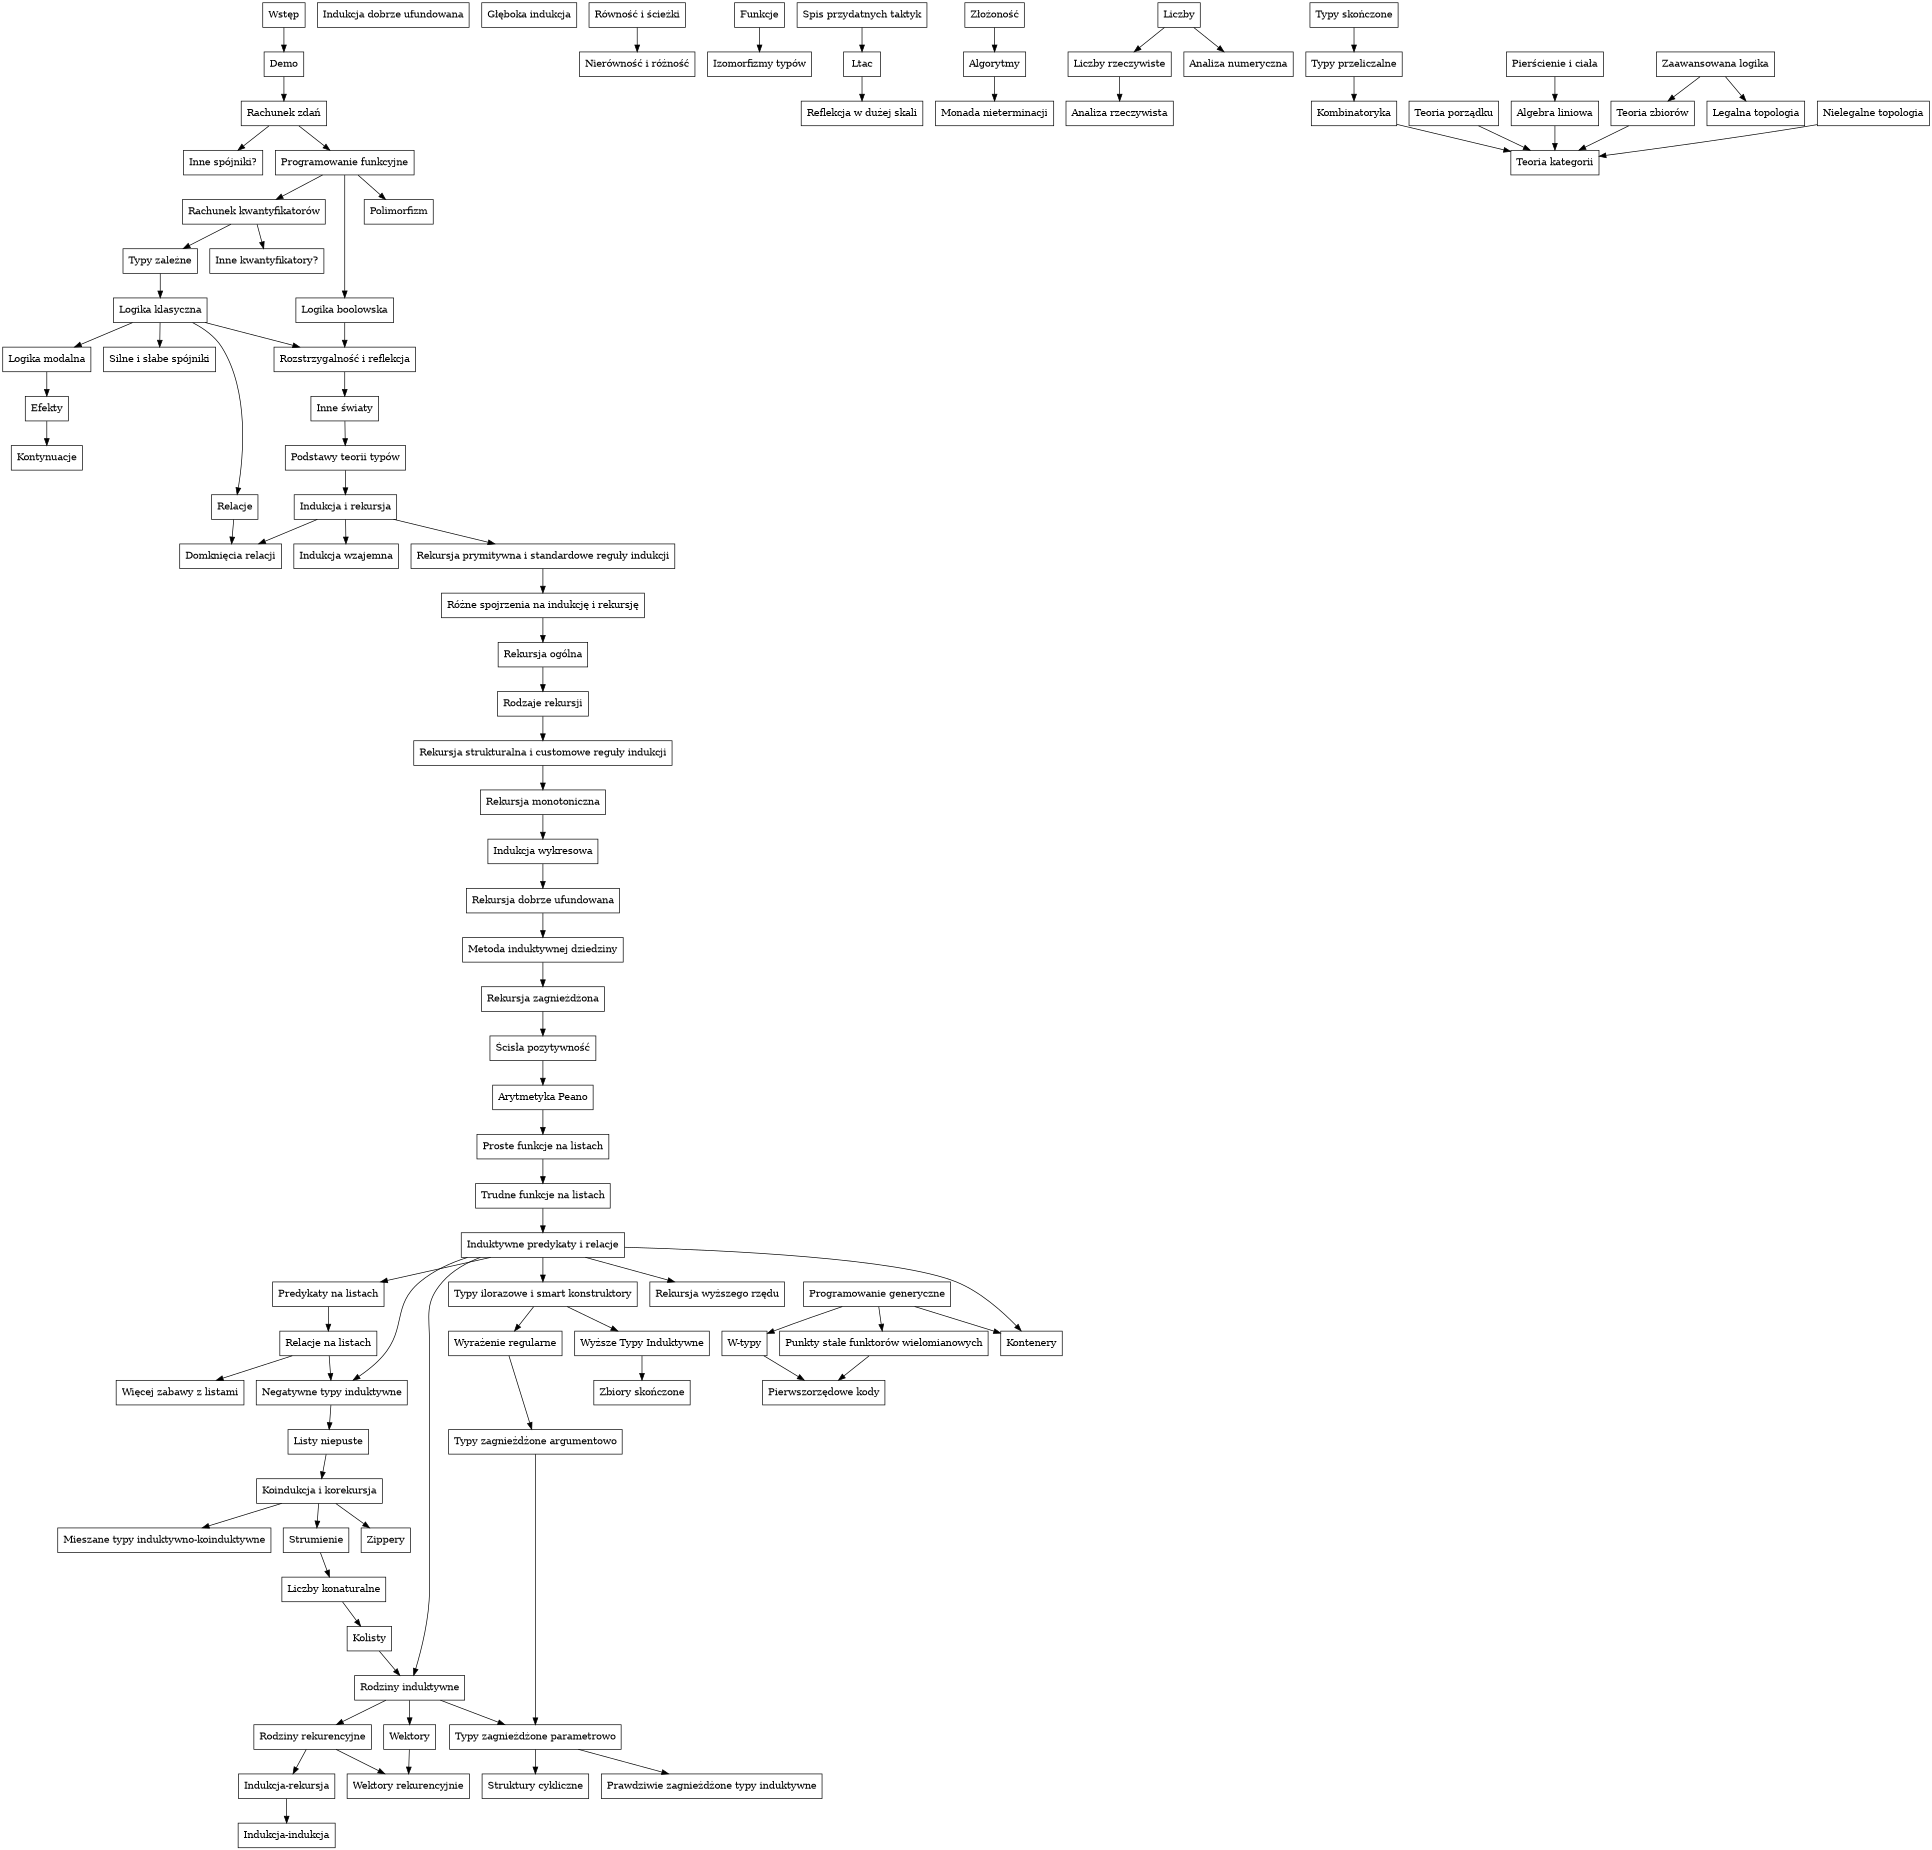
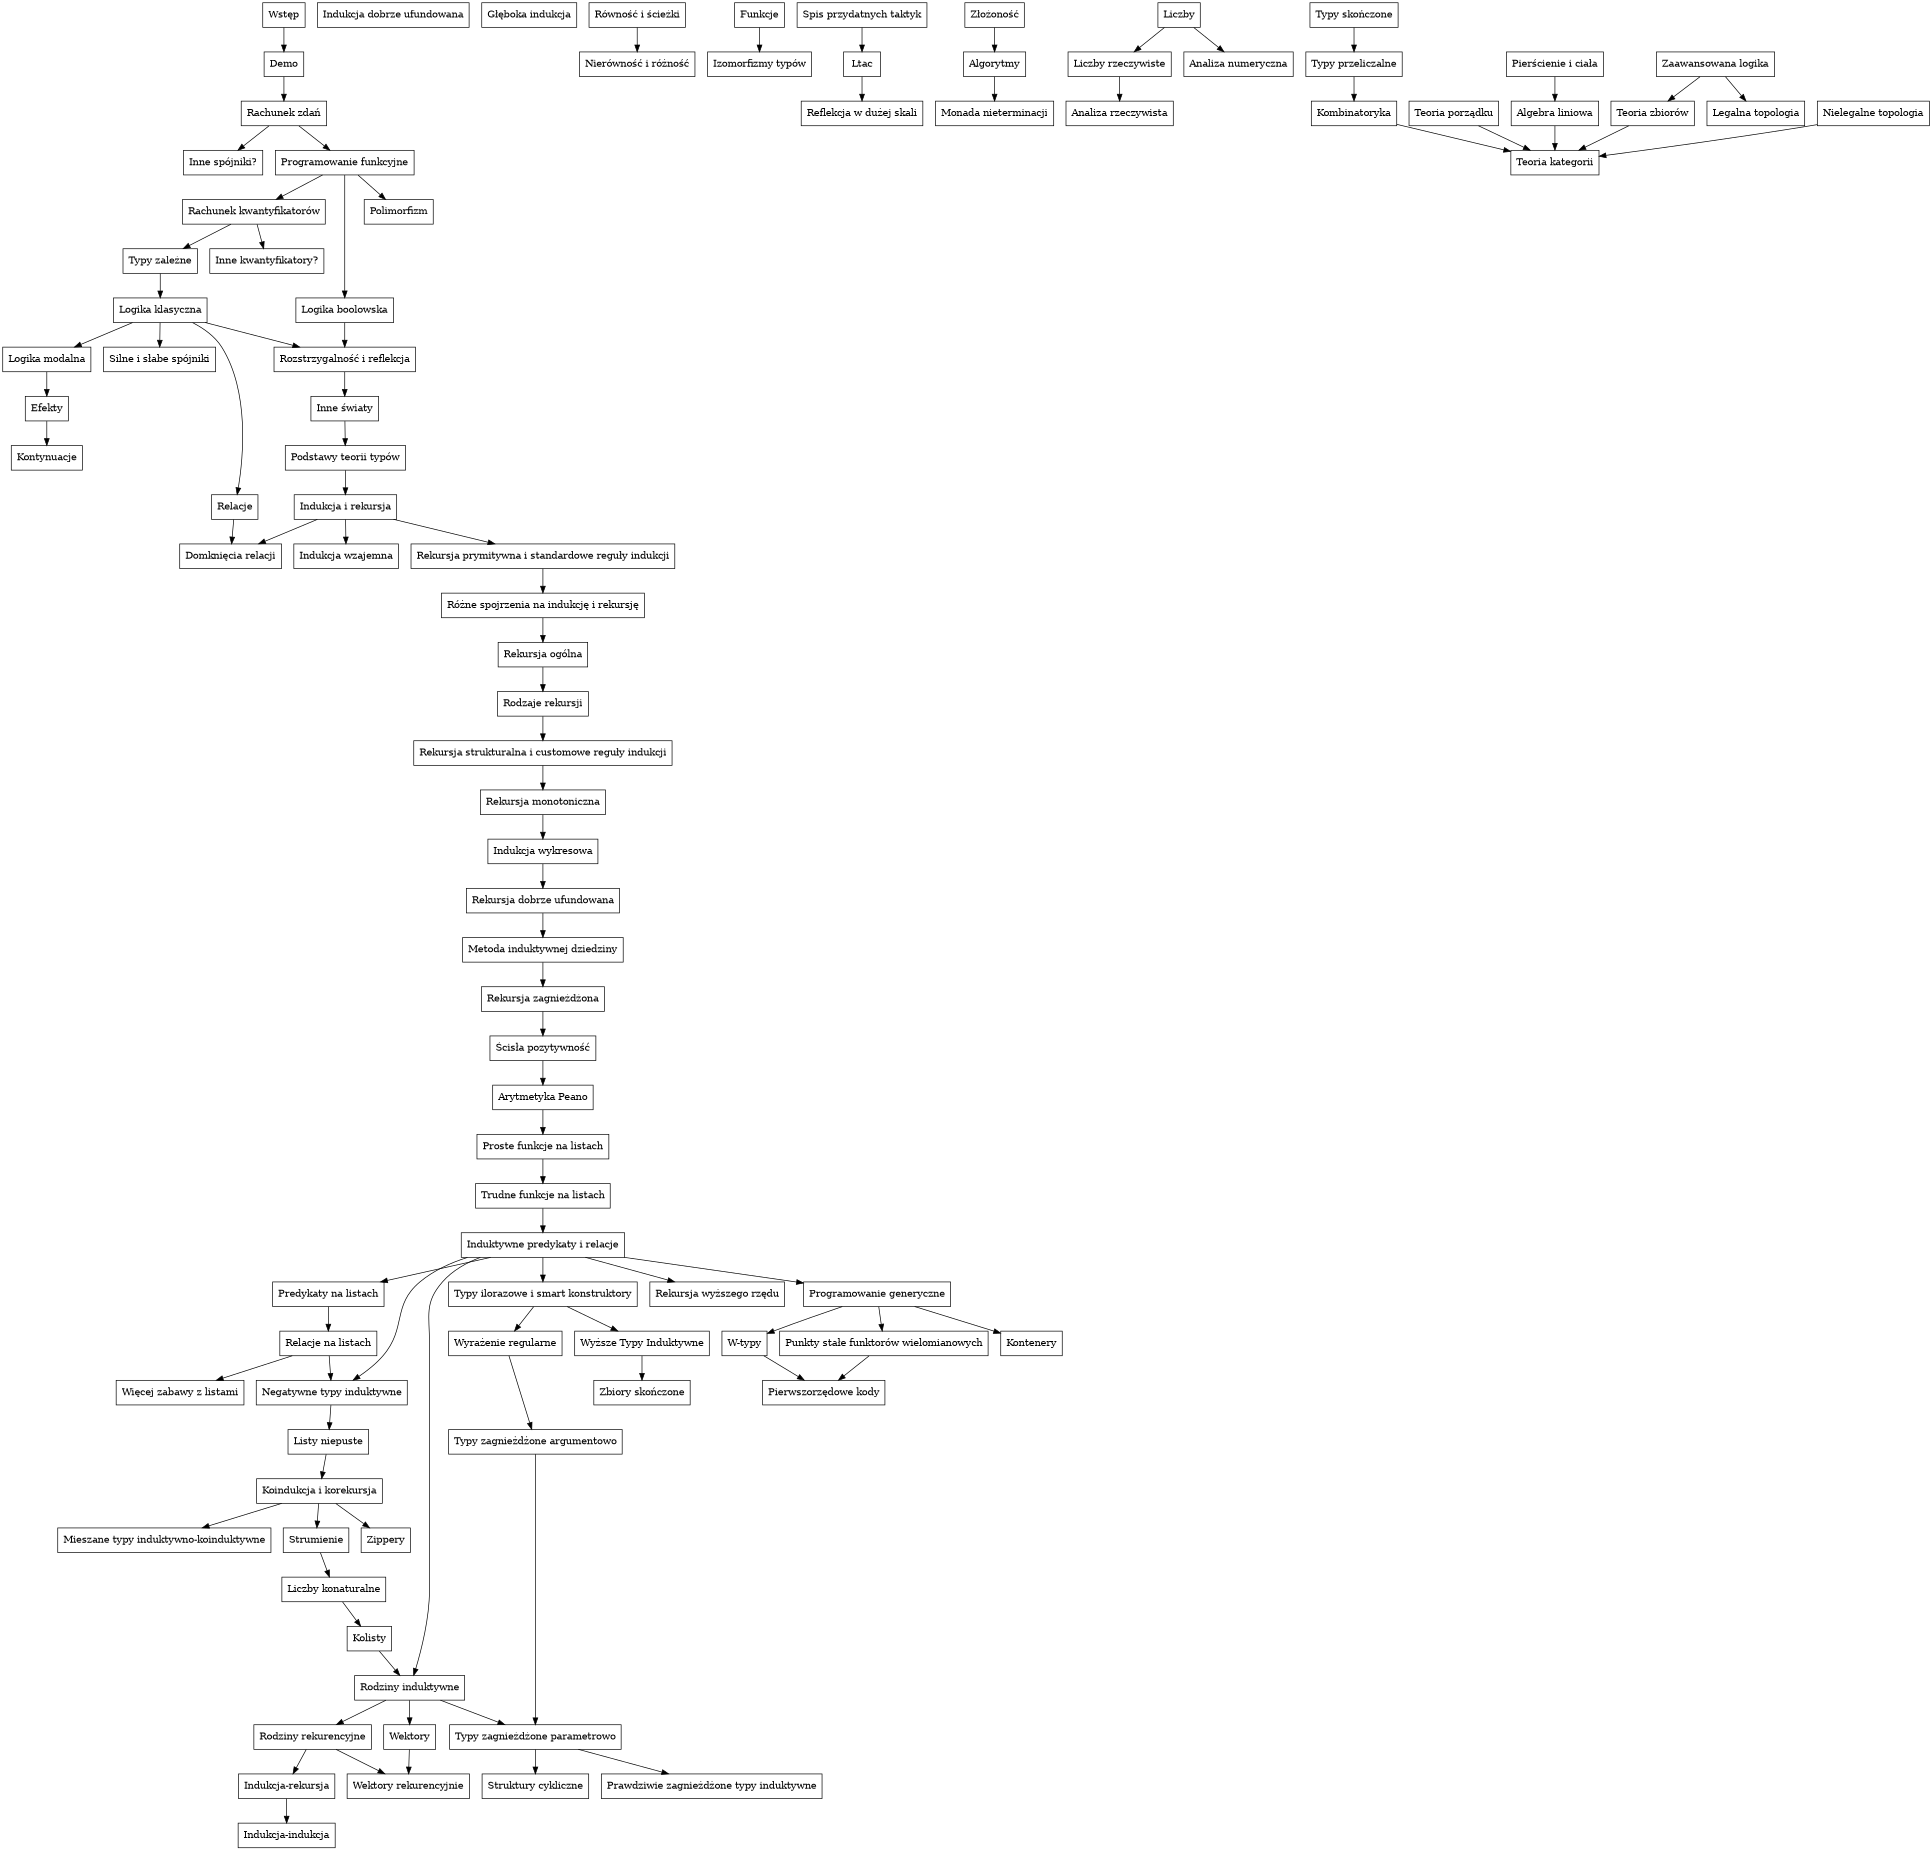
(829, 1259) -> (710, 1270)
